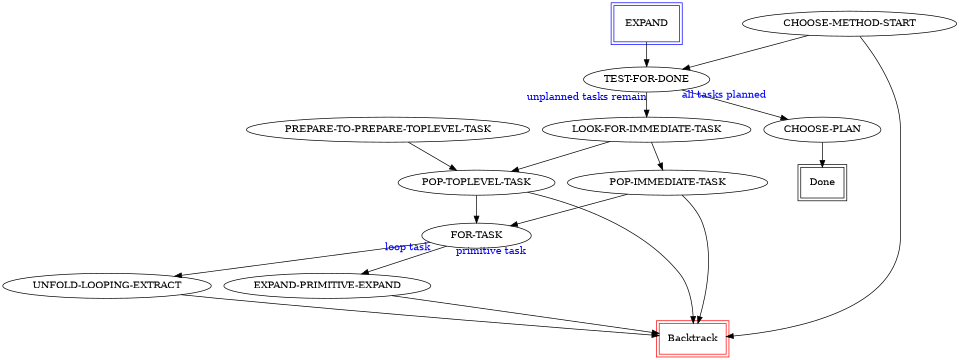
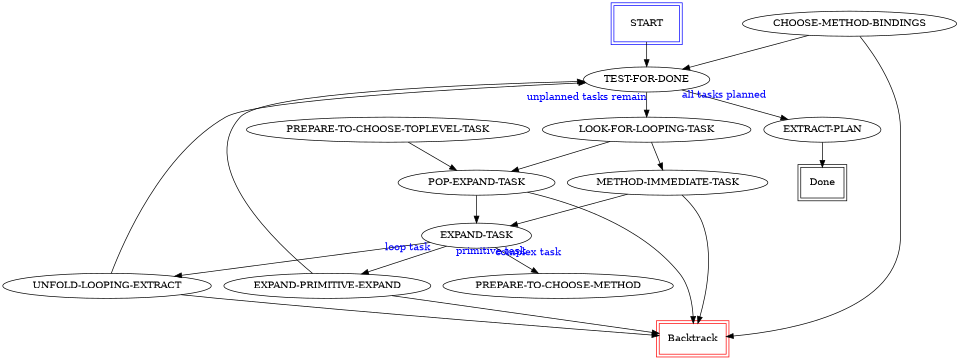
(647, 24) -> (647, 24)
(850, 24) -> (850, 24)
none -> (235, 114)
none -> (238, 121)
(388, 130) -> (388, 130)
(647, 130) -> (647, 130)
(822, 130) -> (822, 130)
(477, 183) -> (477, 183)
(668, 183) -> (668, 183)
(477, 236) -> (477, 236)
none -> (558, 286)
